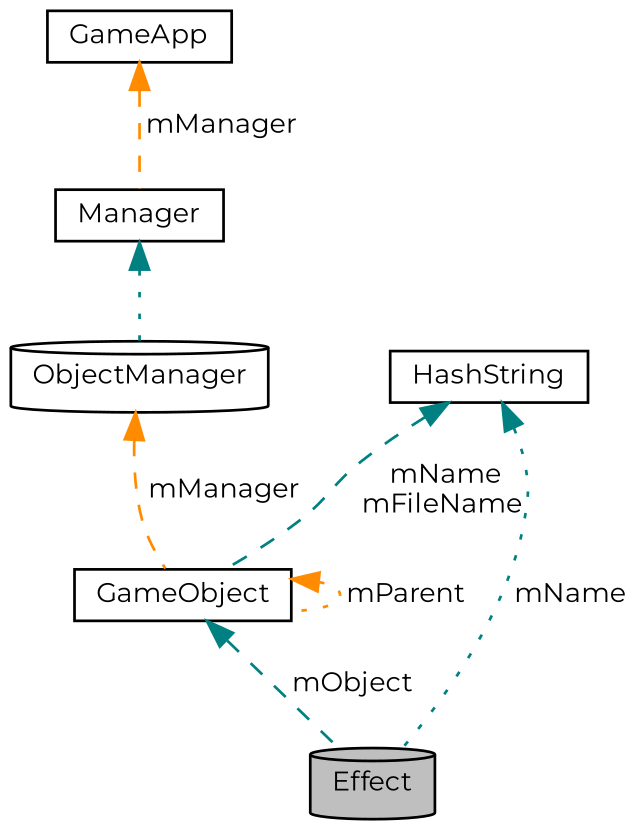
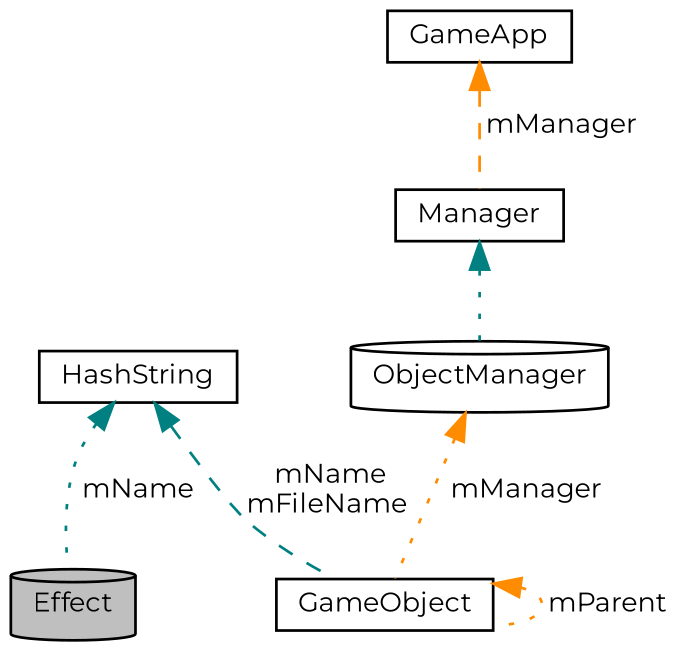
(139, 507) -> (425, 509)
(283, 694) -> none
